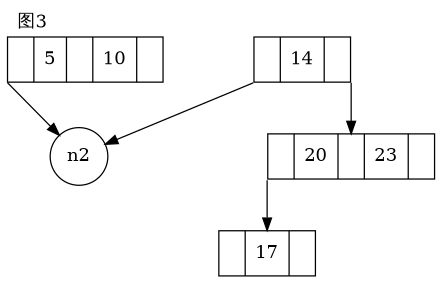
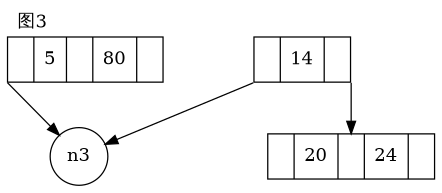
(115, 59) -> (115, 59)
(79, 156) -> (79, 156)
(386, 156) -> (386, 156)
(267, 253) -> none
